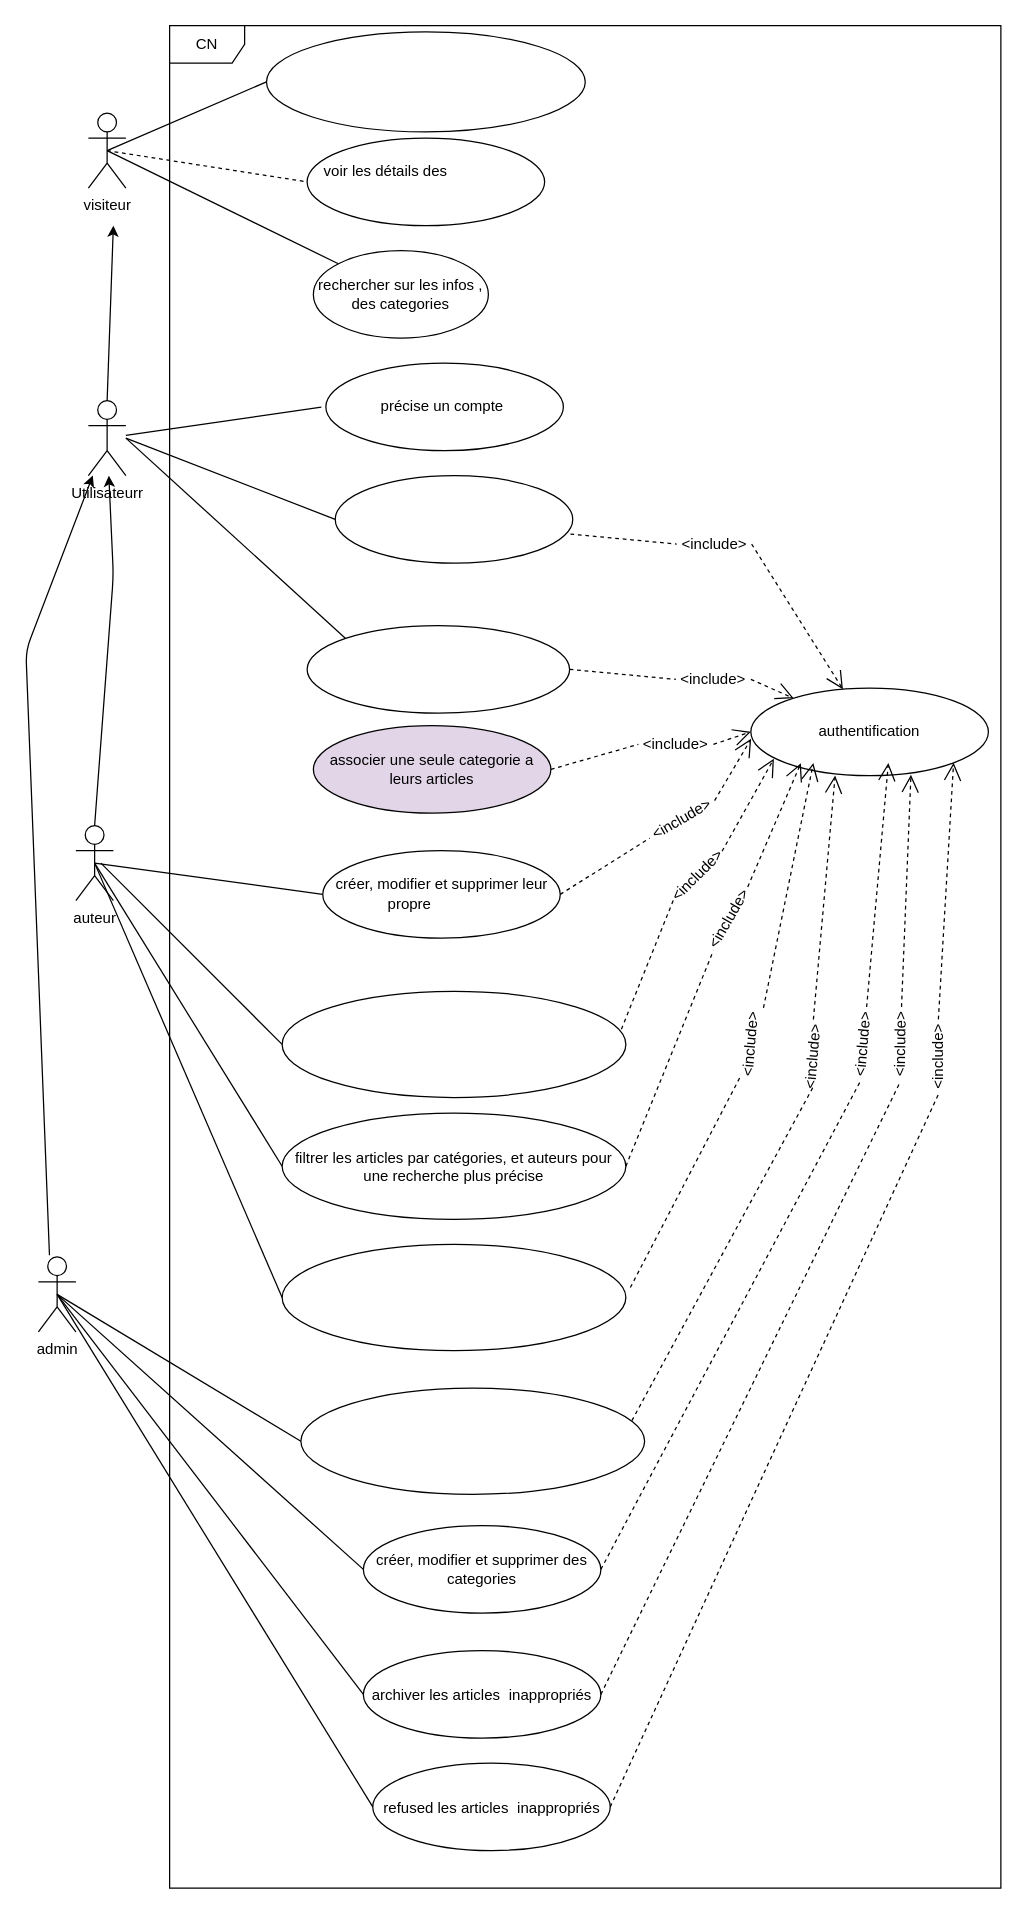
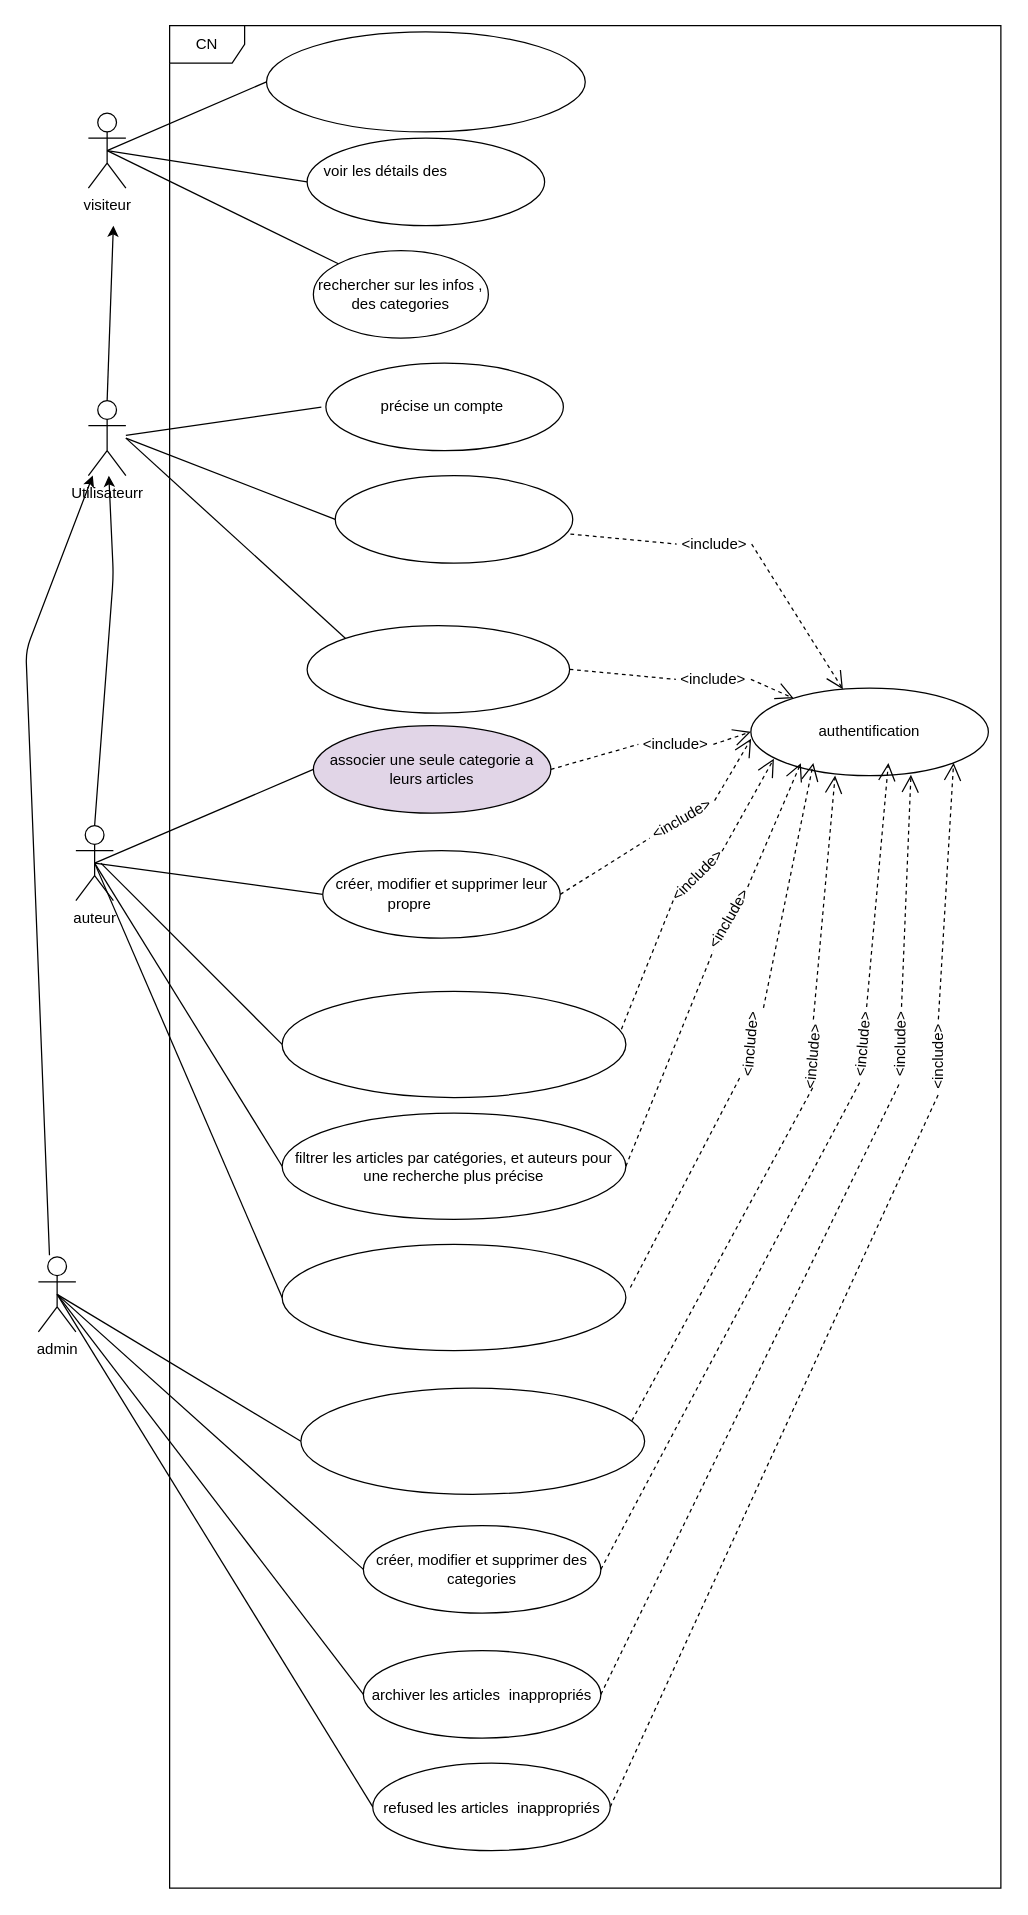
(209, 167) -> (209, 167)
none -> (213, 812)
